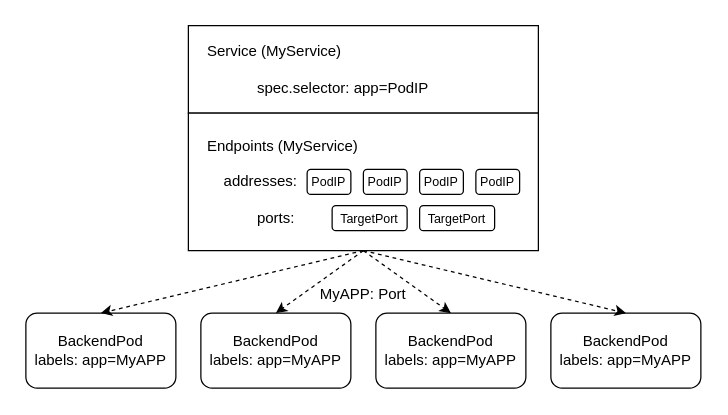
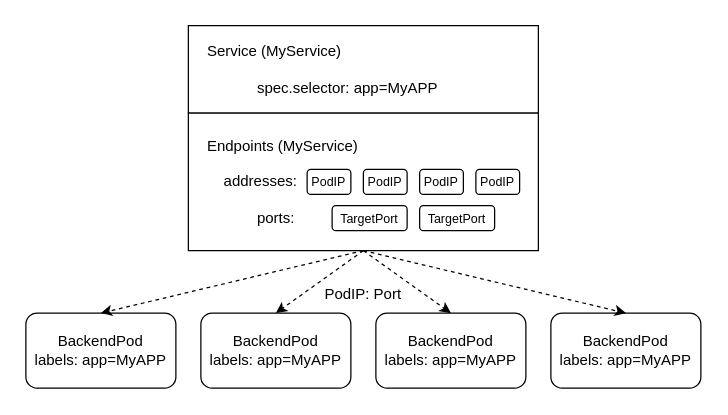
(284, 69) -> (284, 69)
(363, 294) -> (363, 294)
